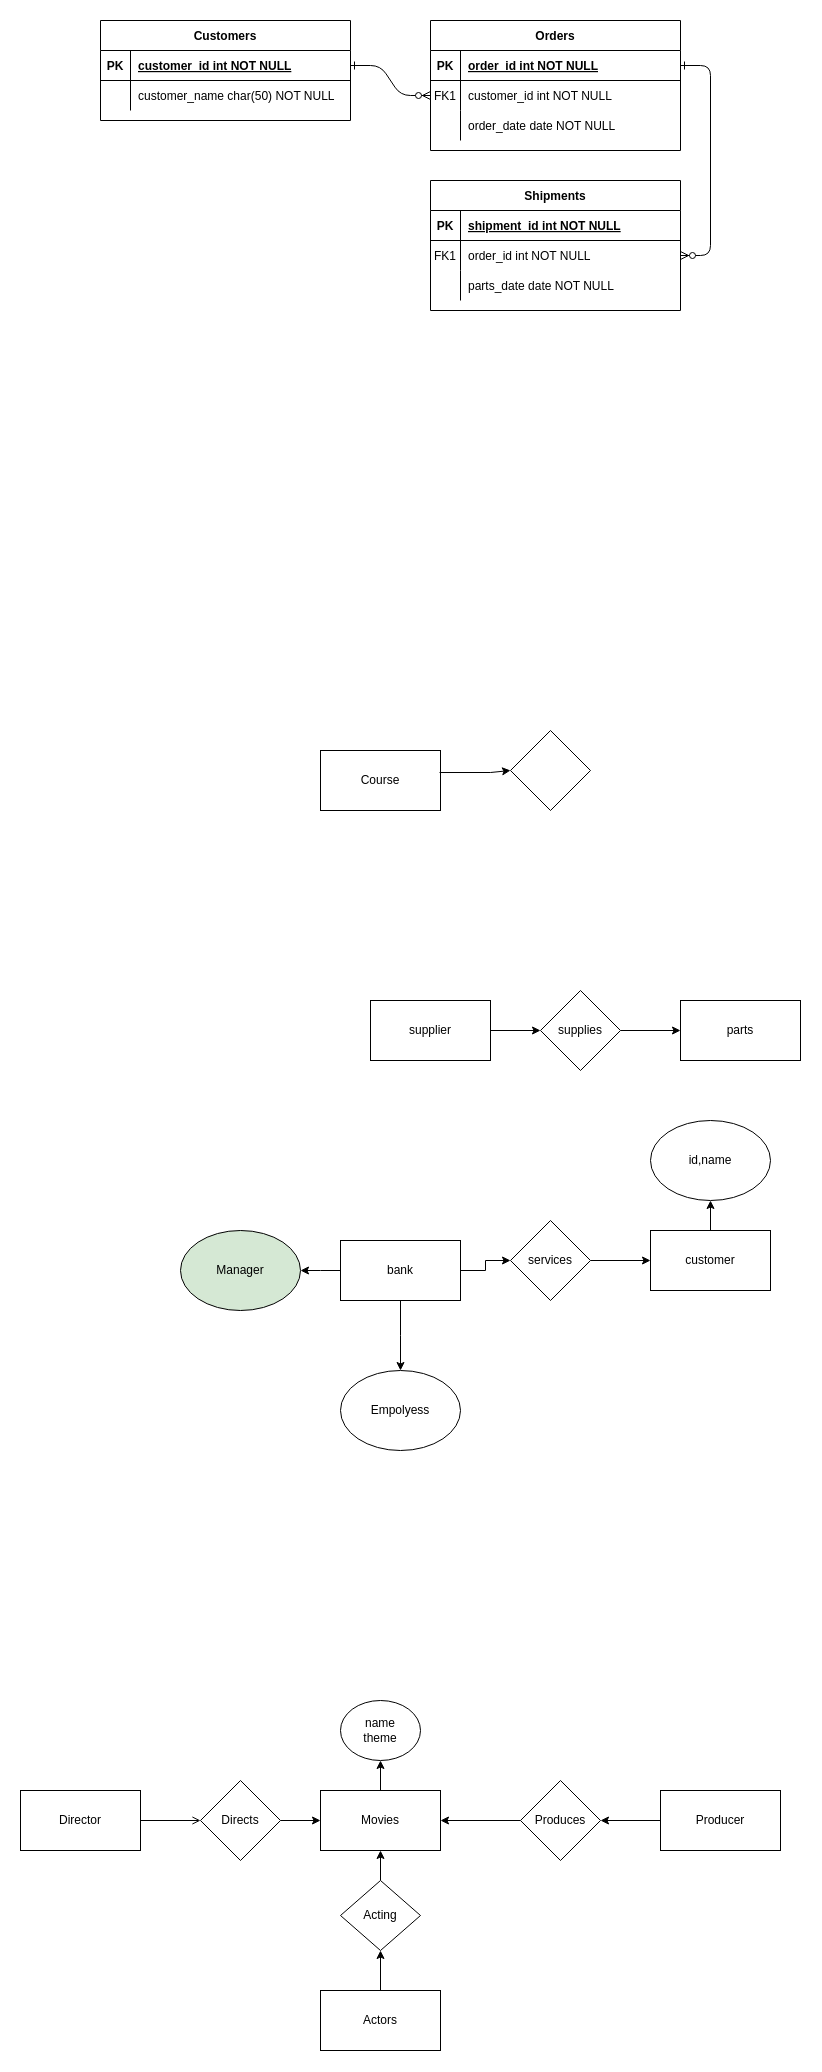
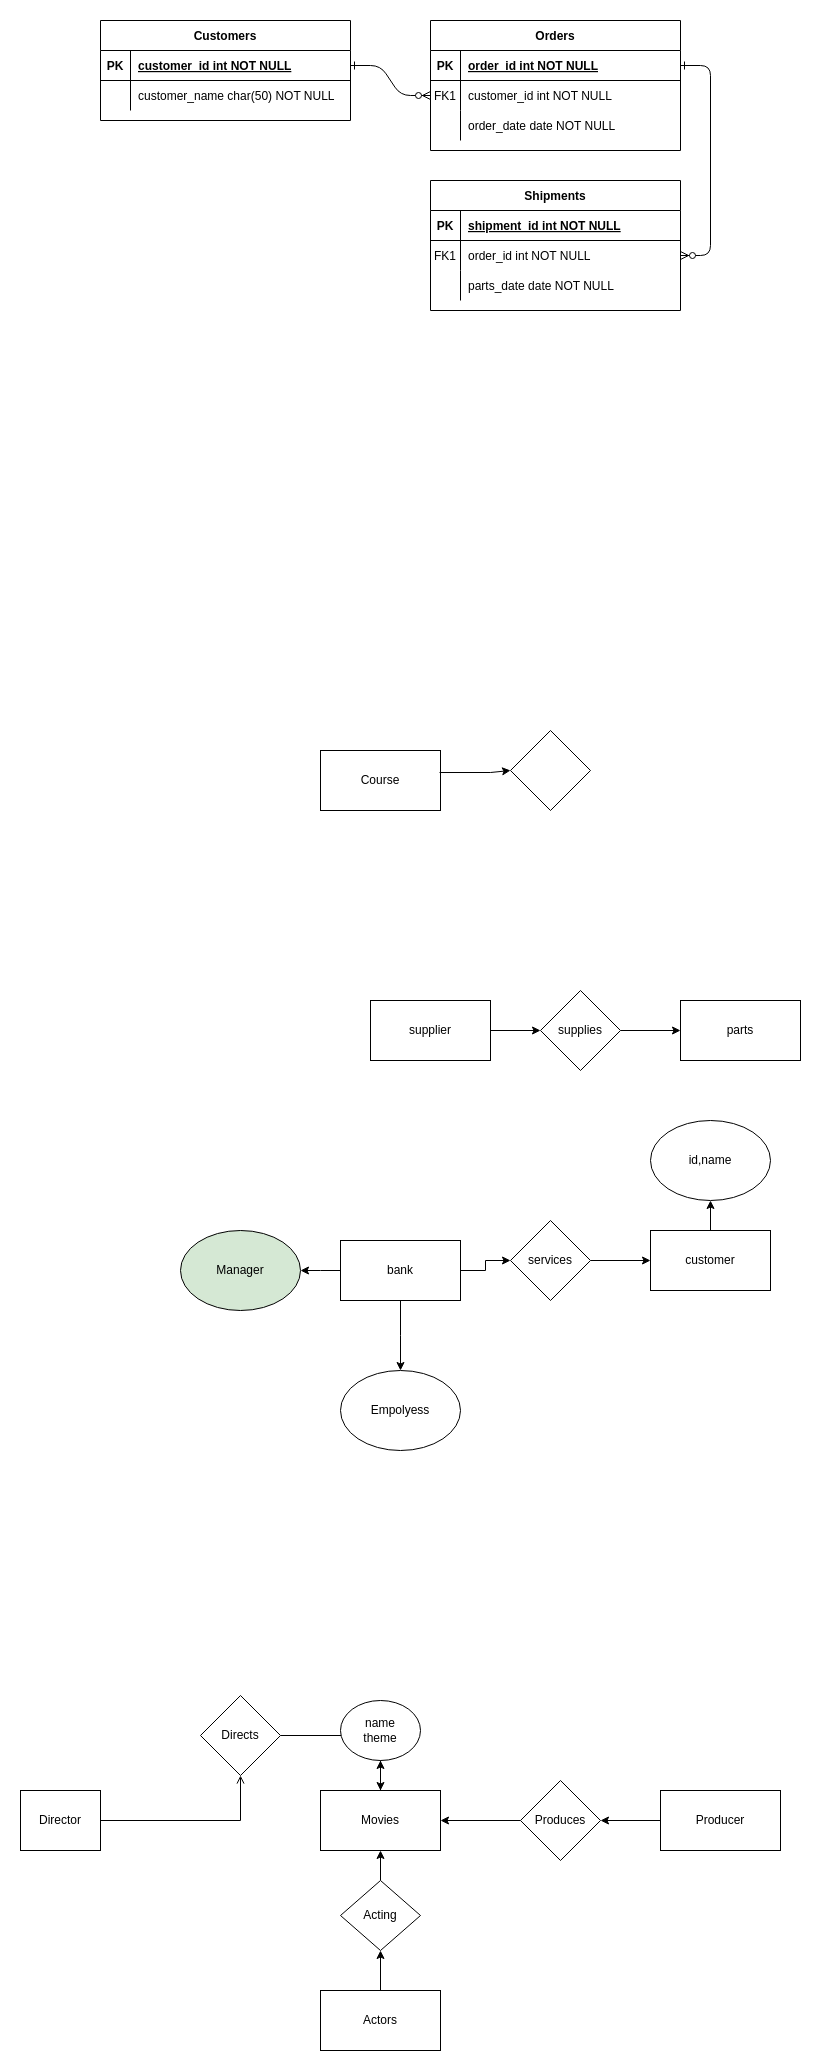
(81, 1821) -> (61, 1821)
(241, 1821) -> (241, 1736)
